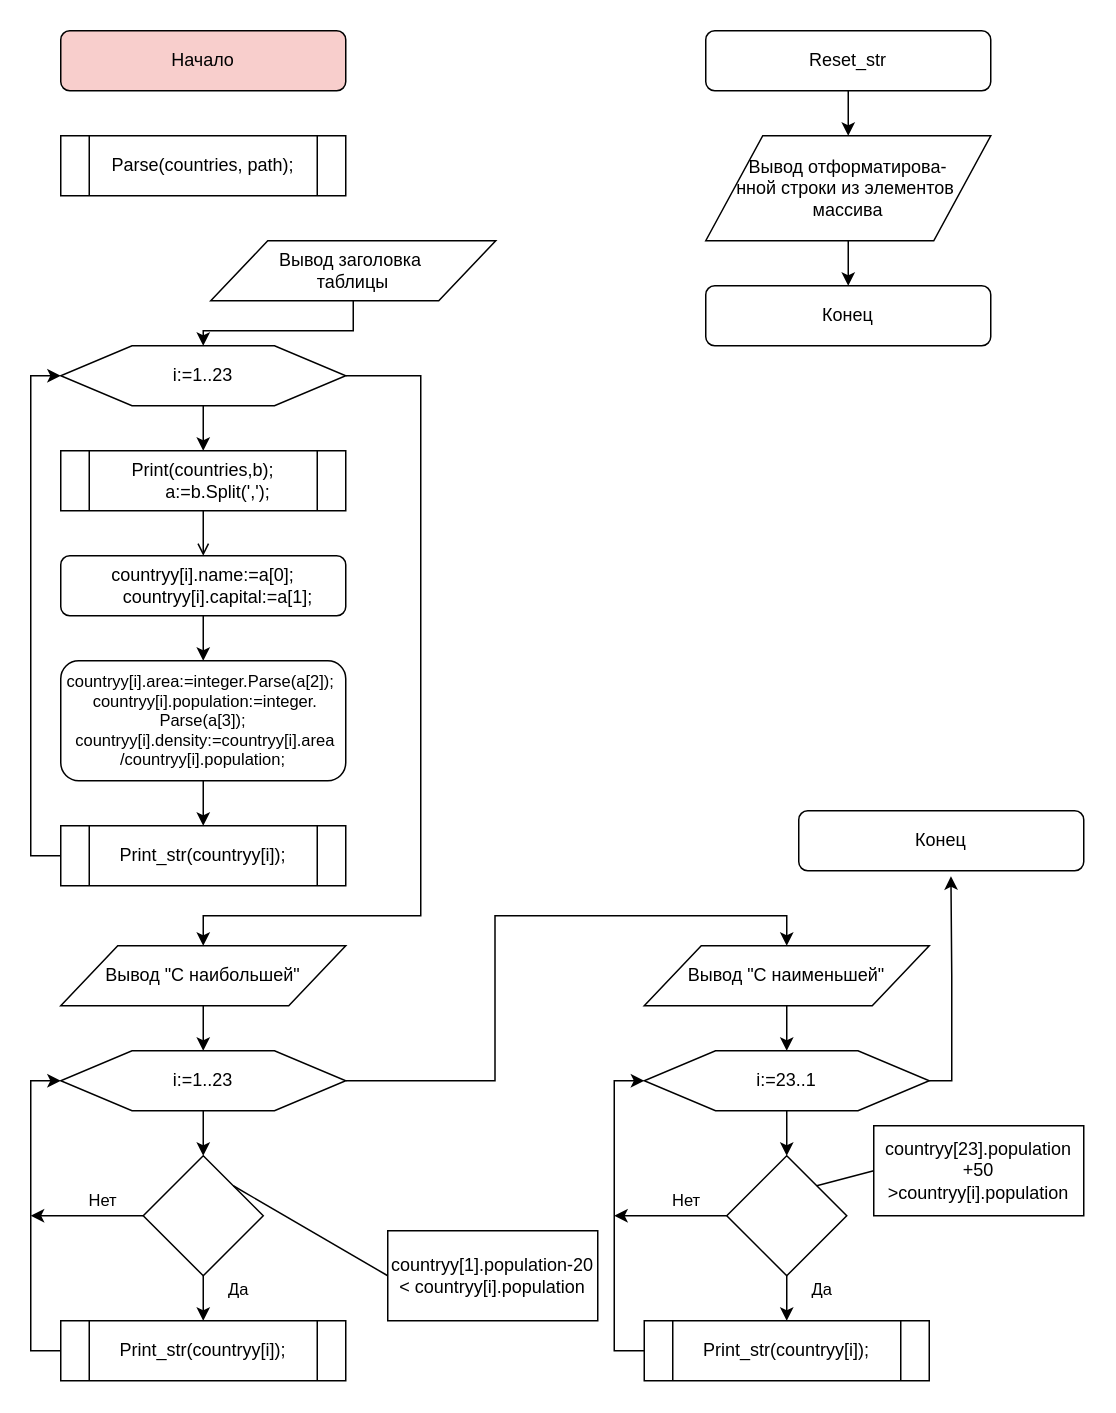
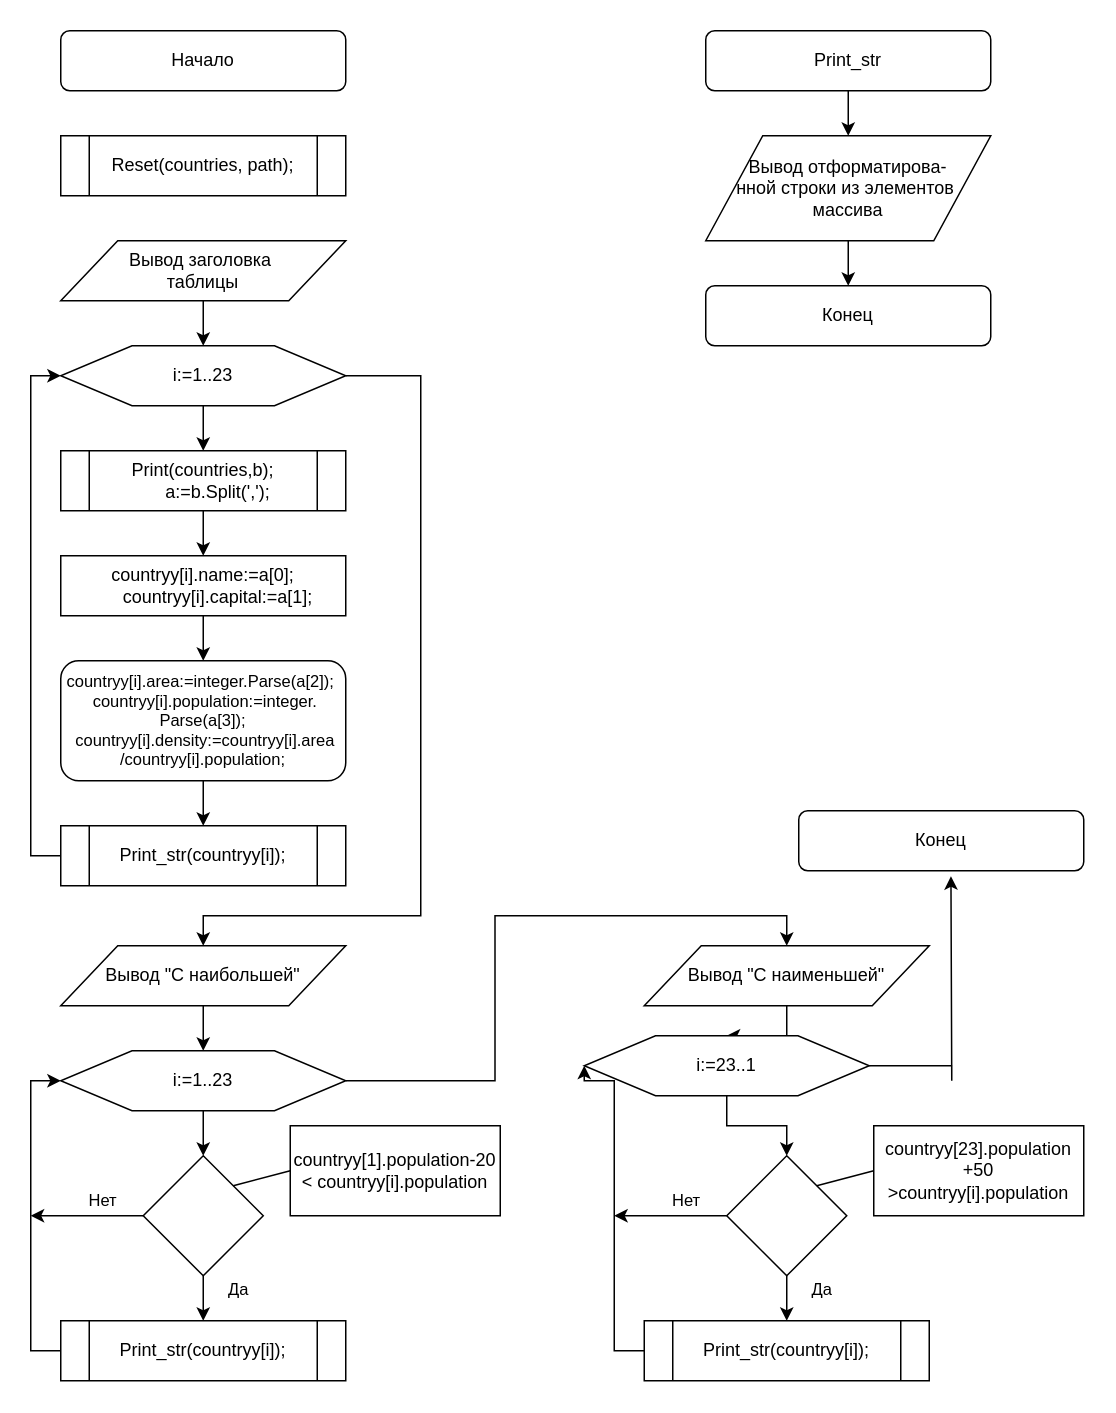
(203, 61) -> (203, 61)
(848, 61) -> (848, 61)
(203, 166) -> (203, 166)
(353, 271) -> (203, 271)
(203, 546) -> (203, 544)
(203, 586) -> (203, 586)
(787, 1081) -> (727, 1066)
(493, 1276) -> (395, 1171)
